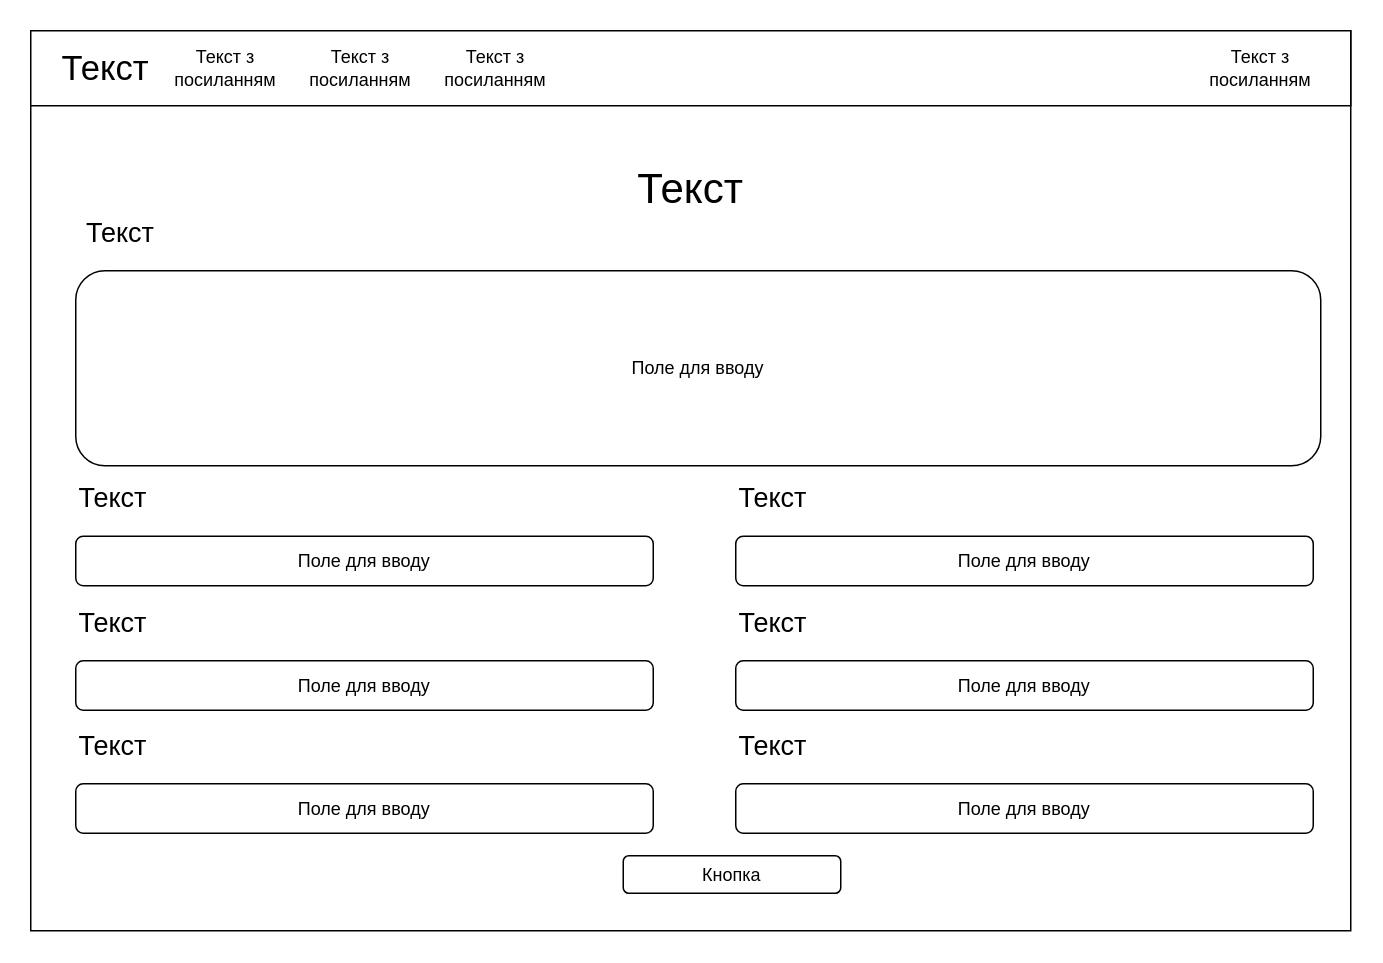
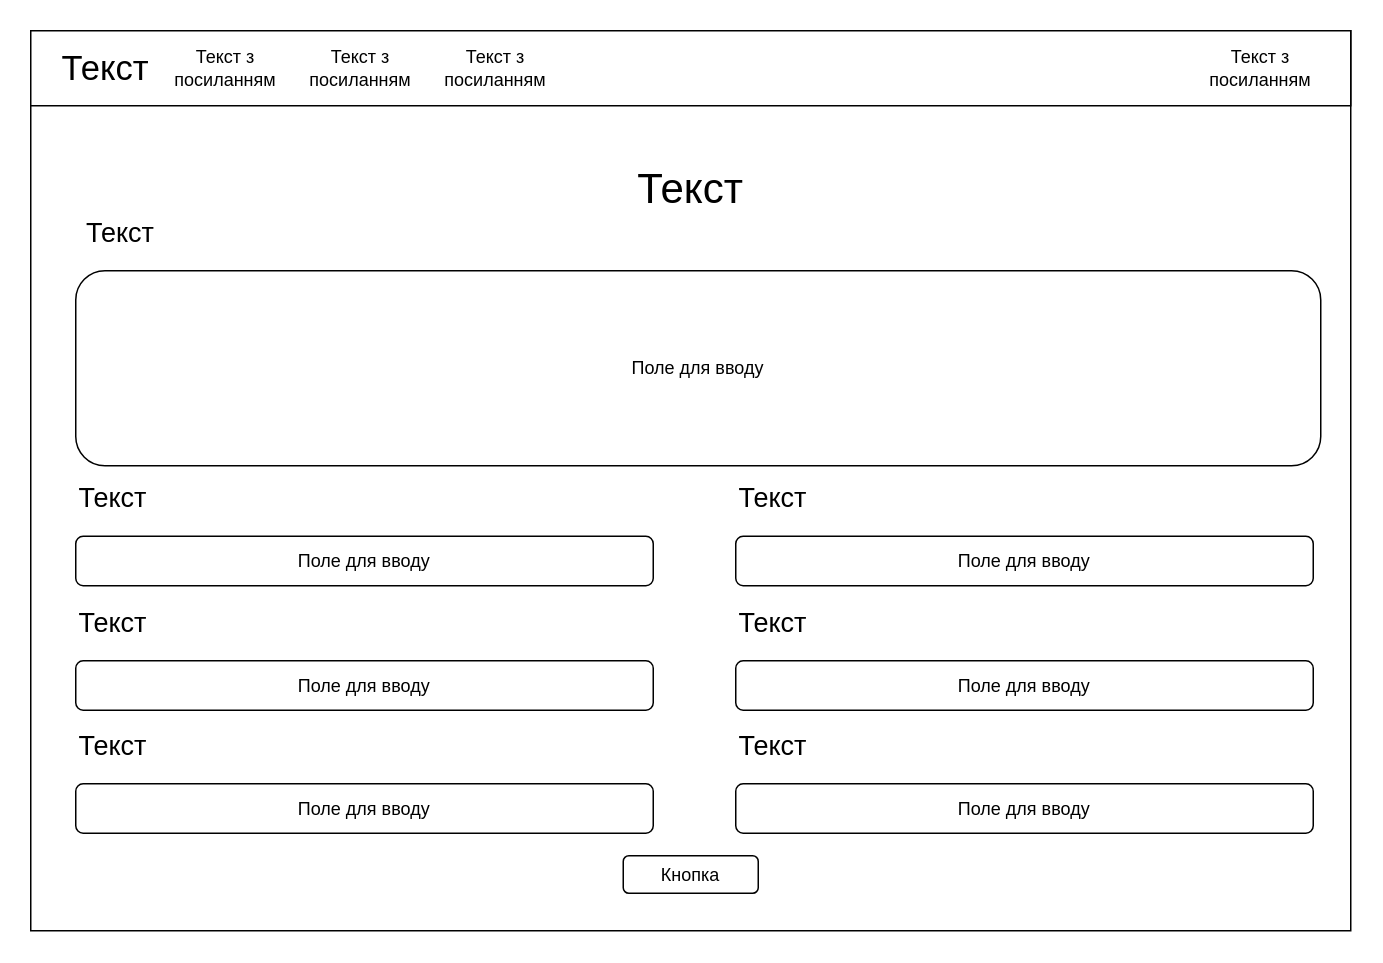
(732, 875) -> (691, 875)
